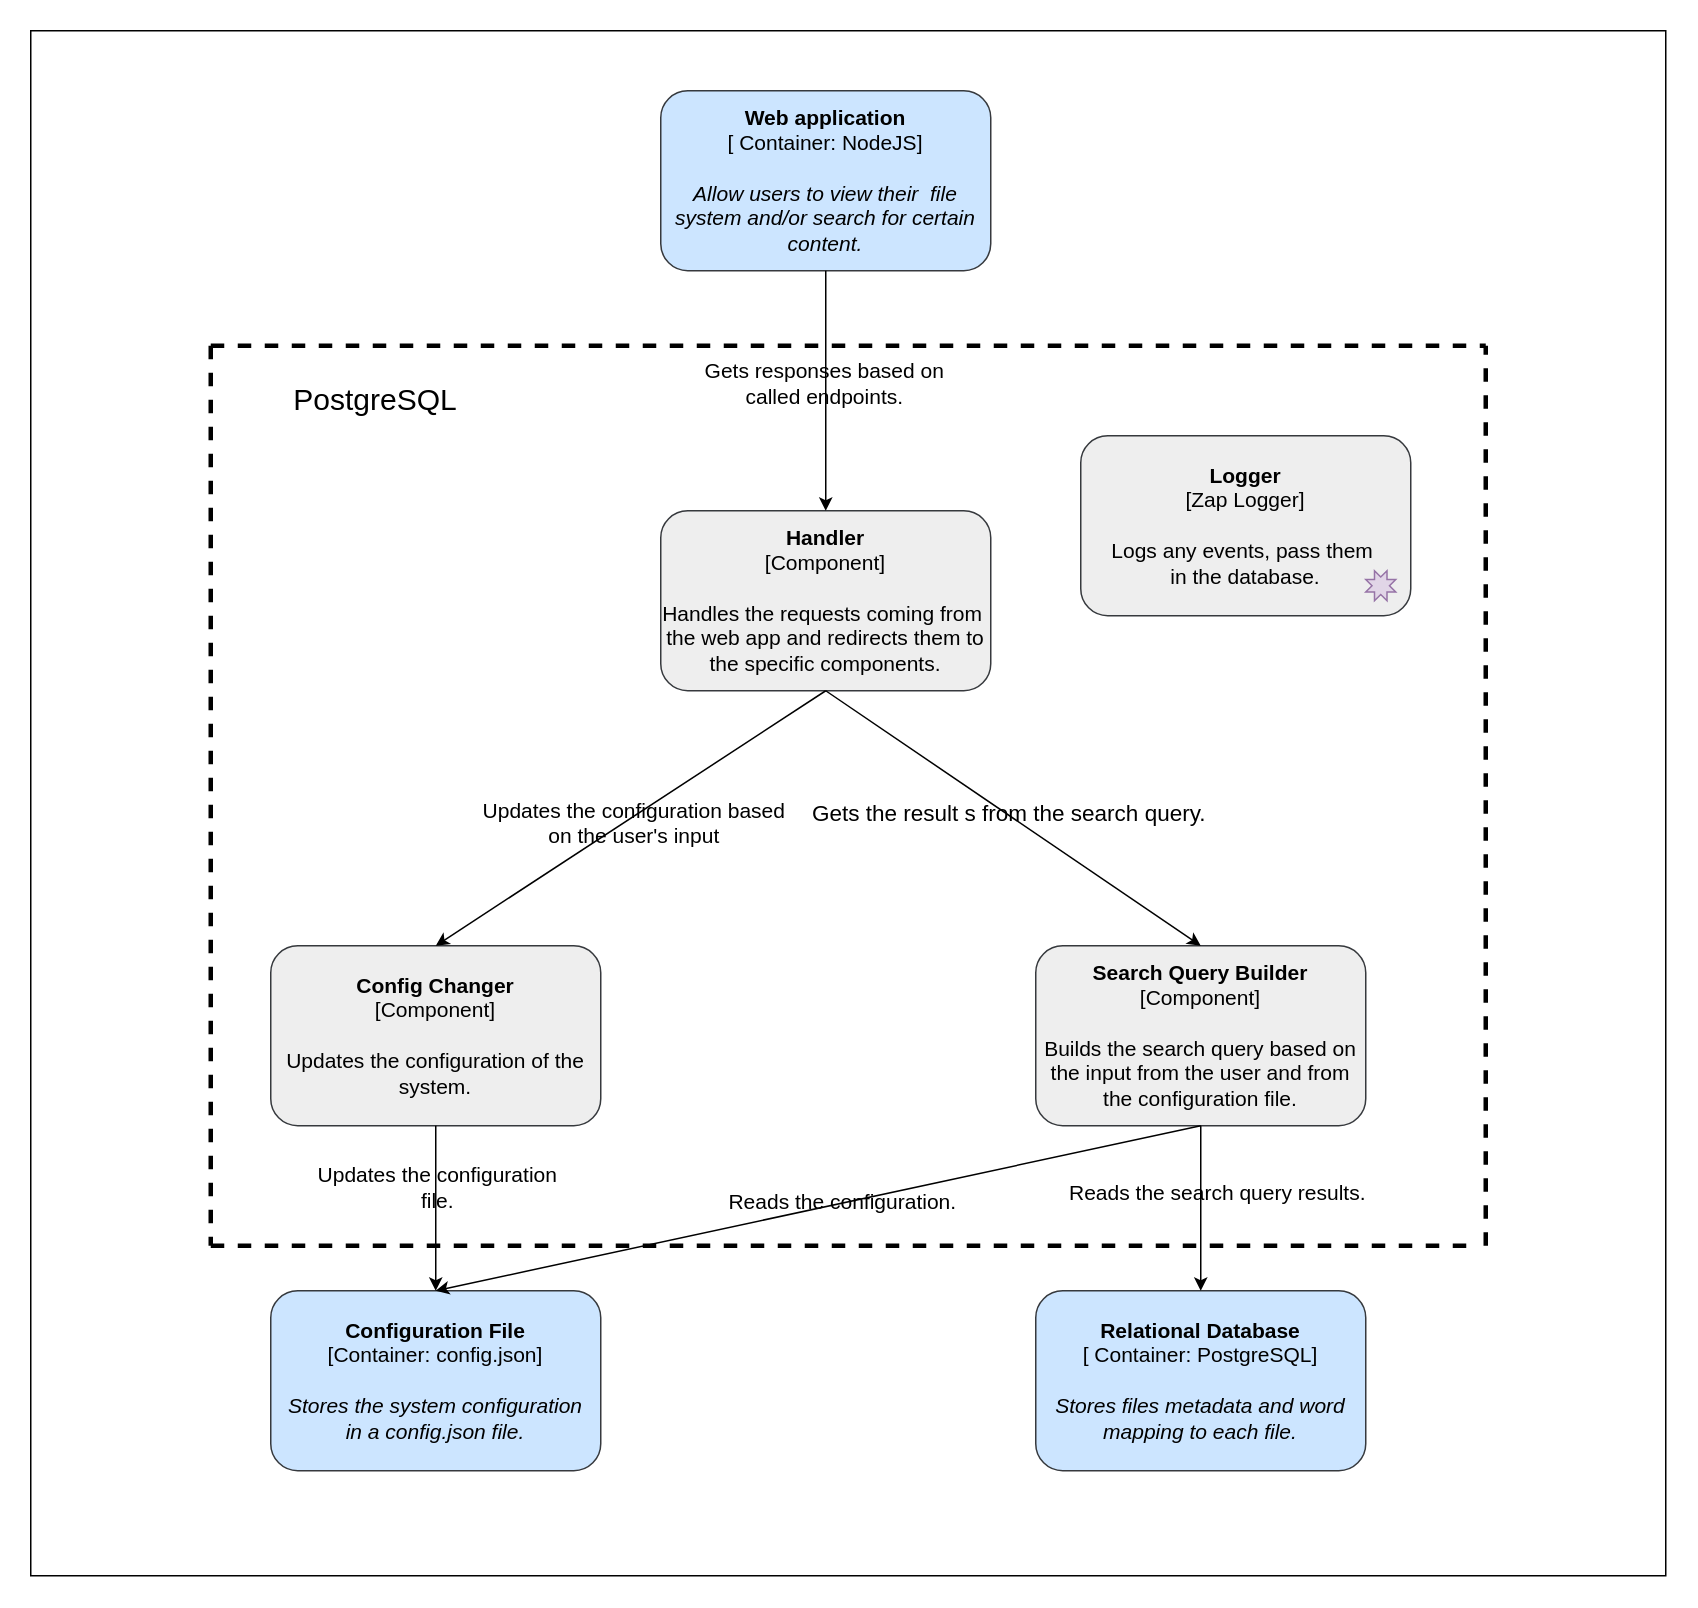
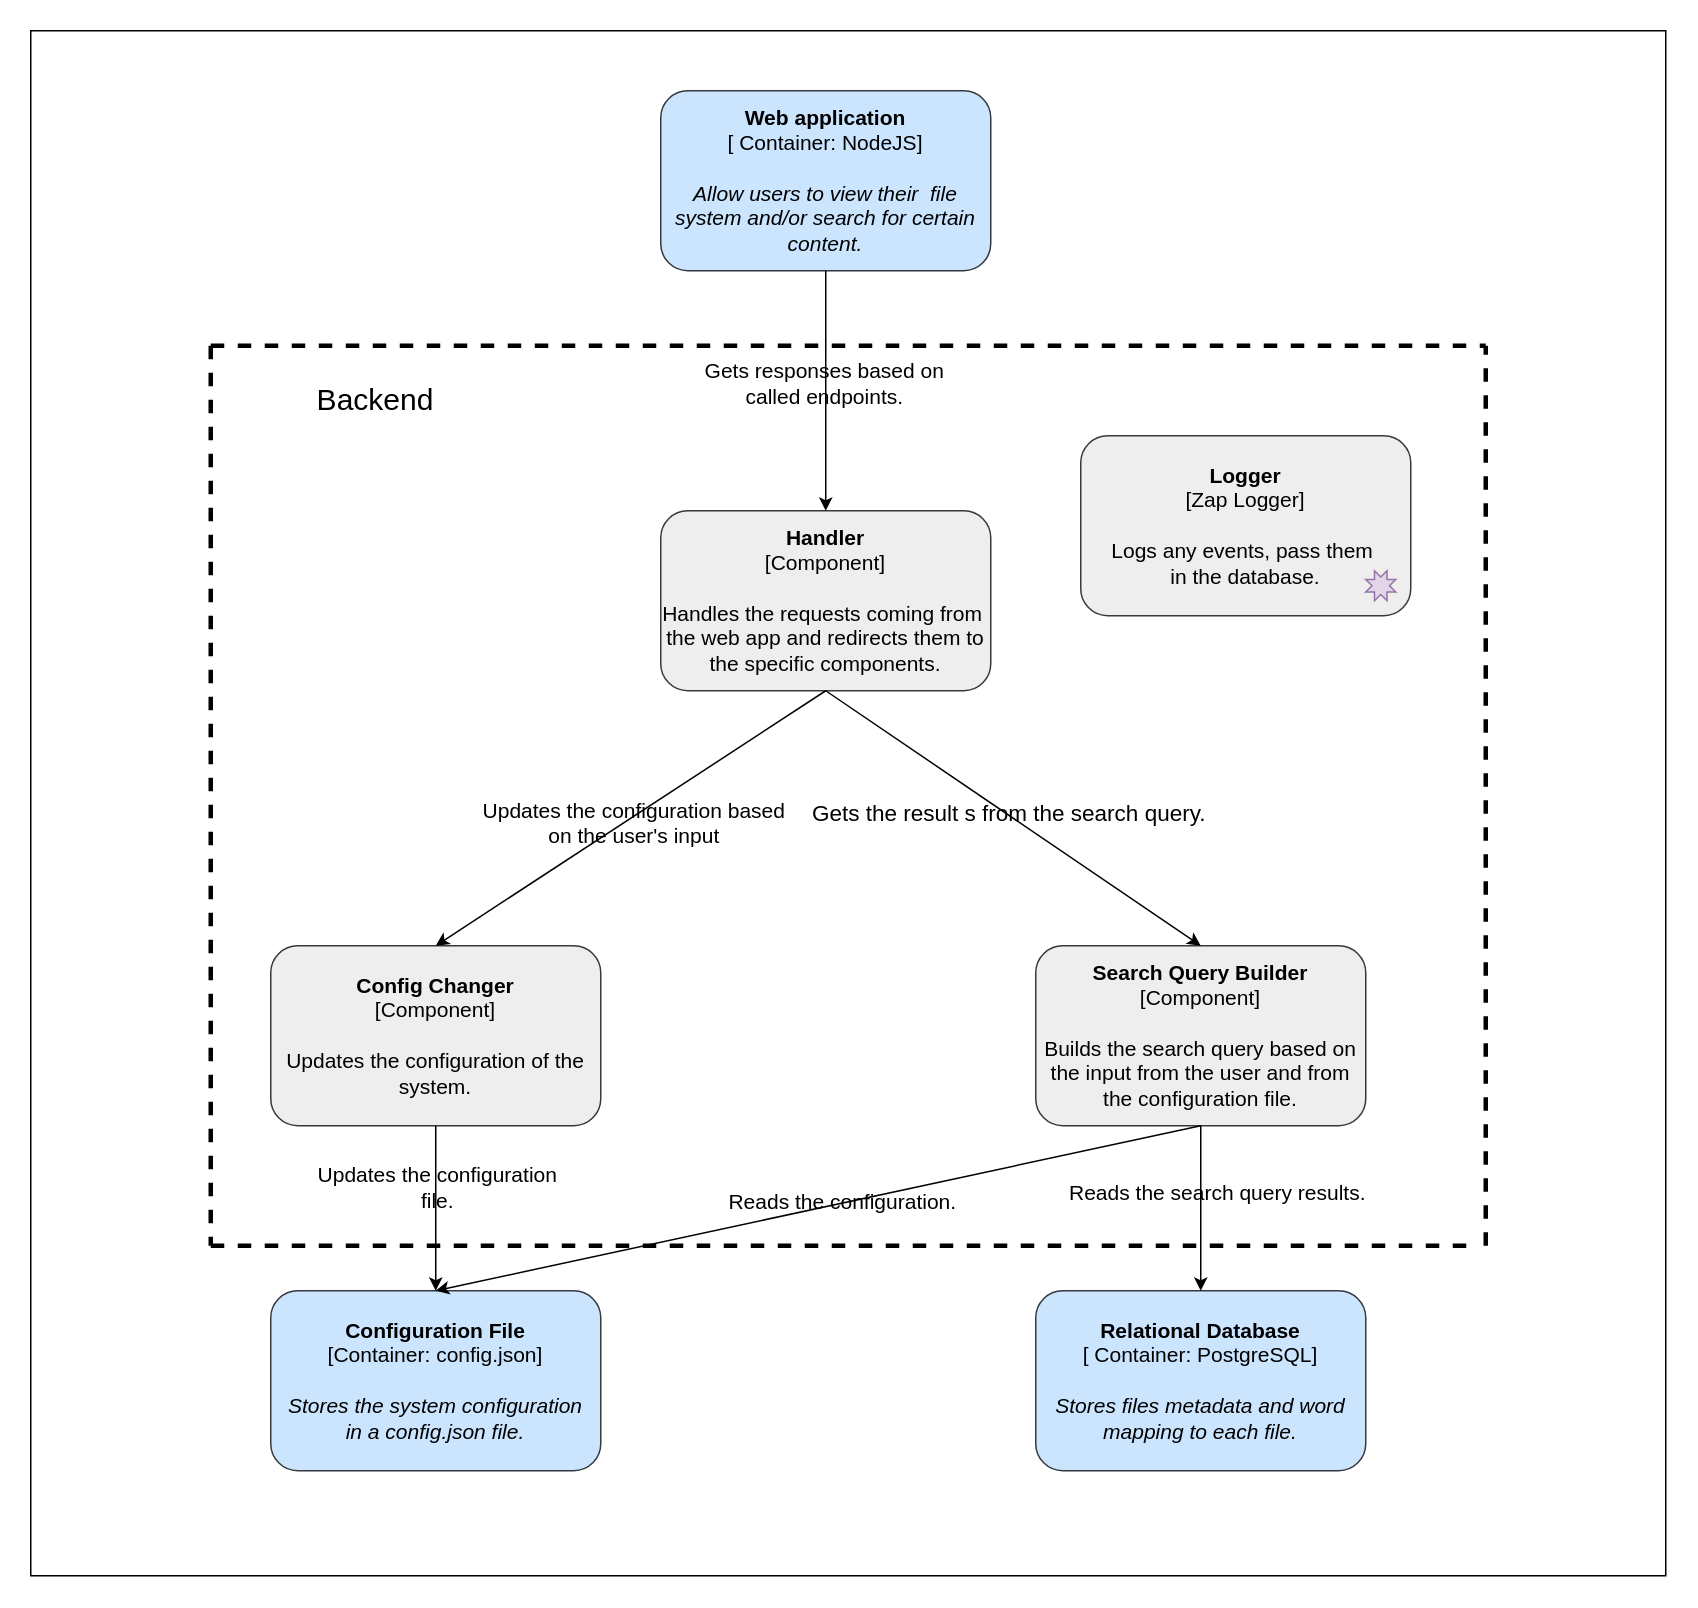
(376, 398) -> (376, 398)
